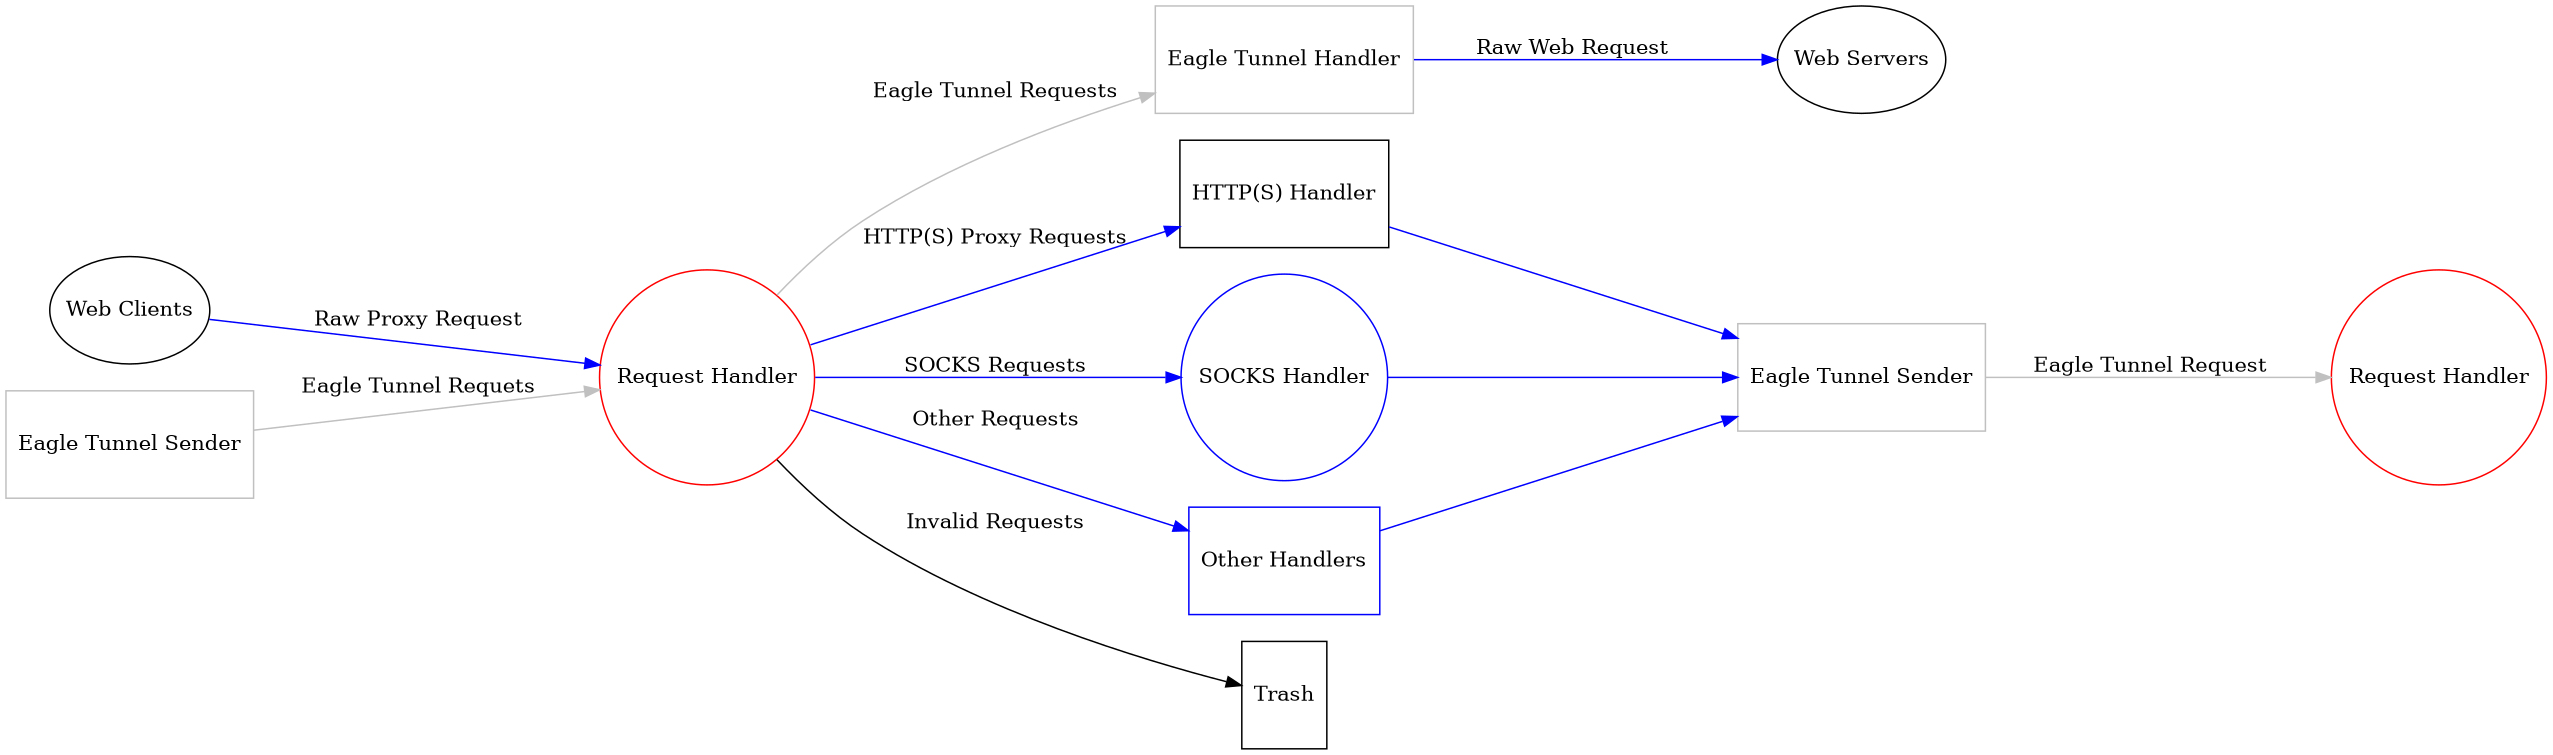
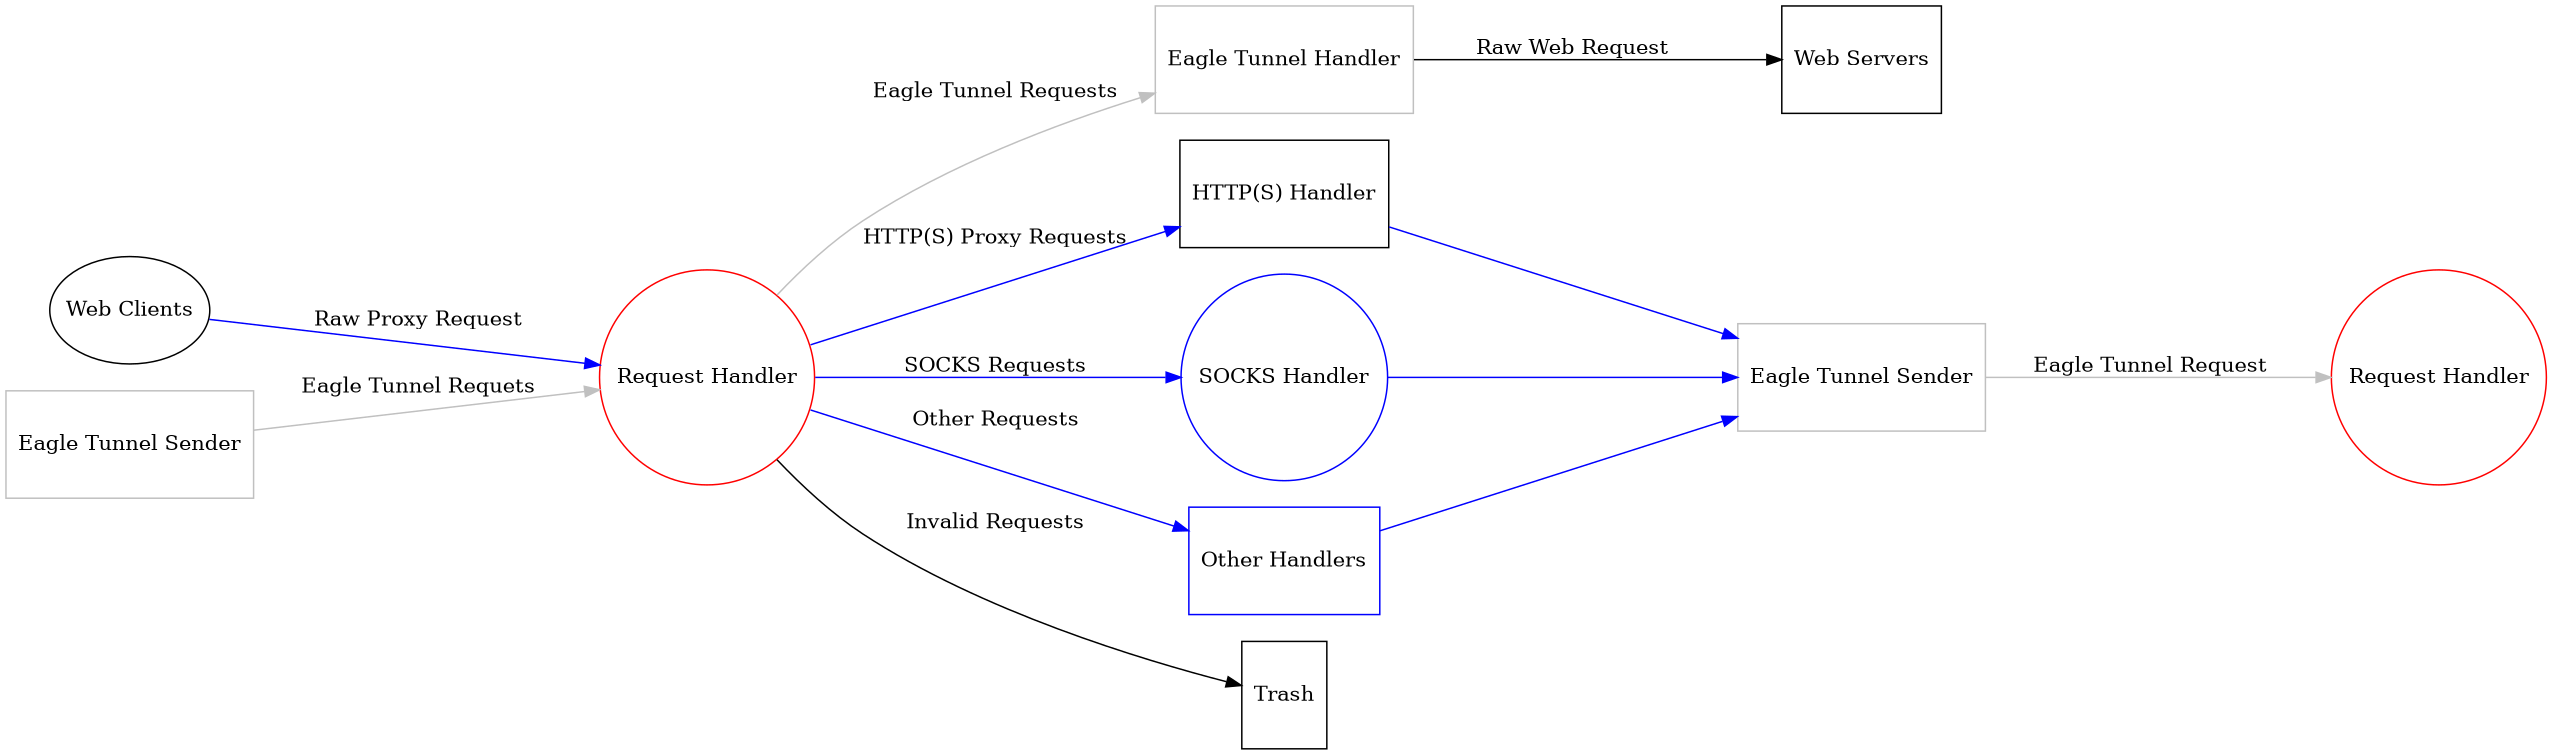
(1588, 60) -> (1590, 60)
(1862, 60) -> (1862, 60)
